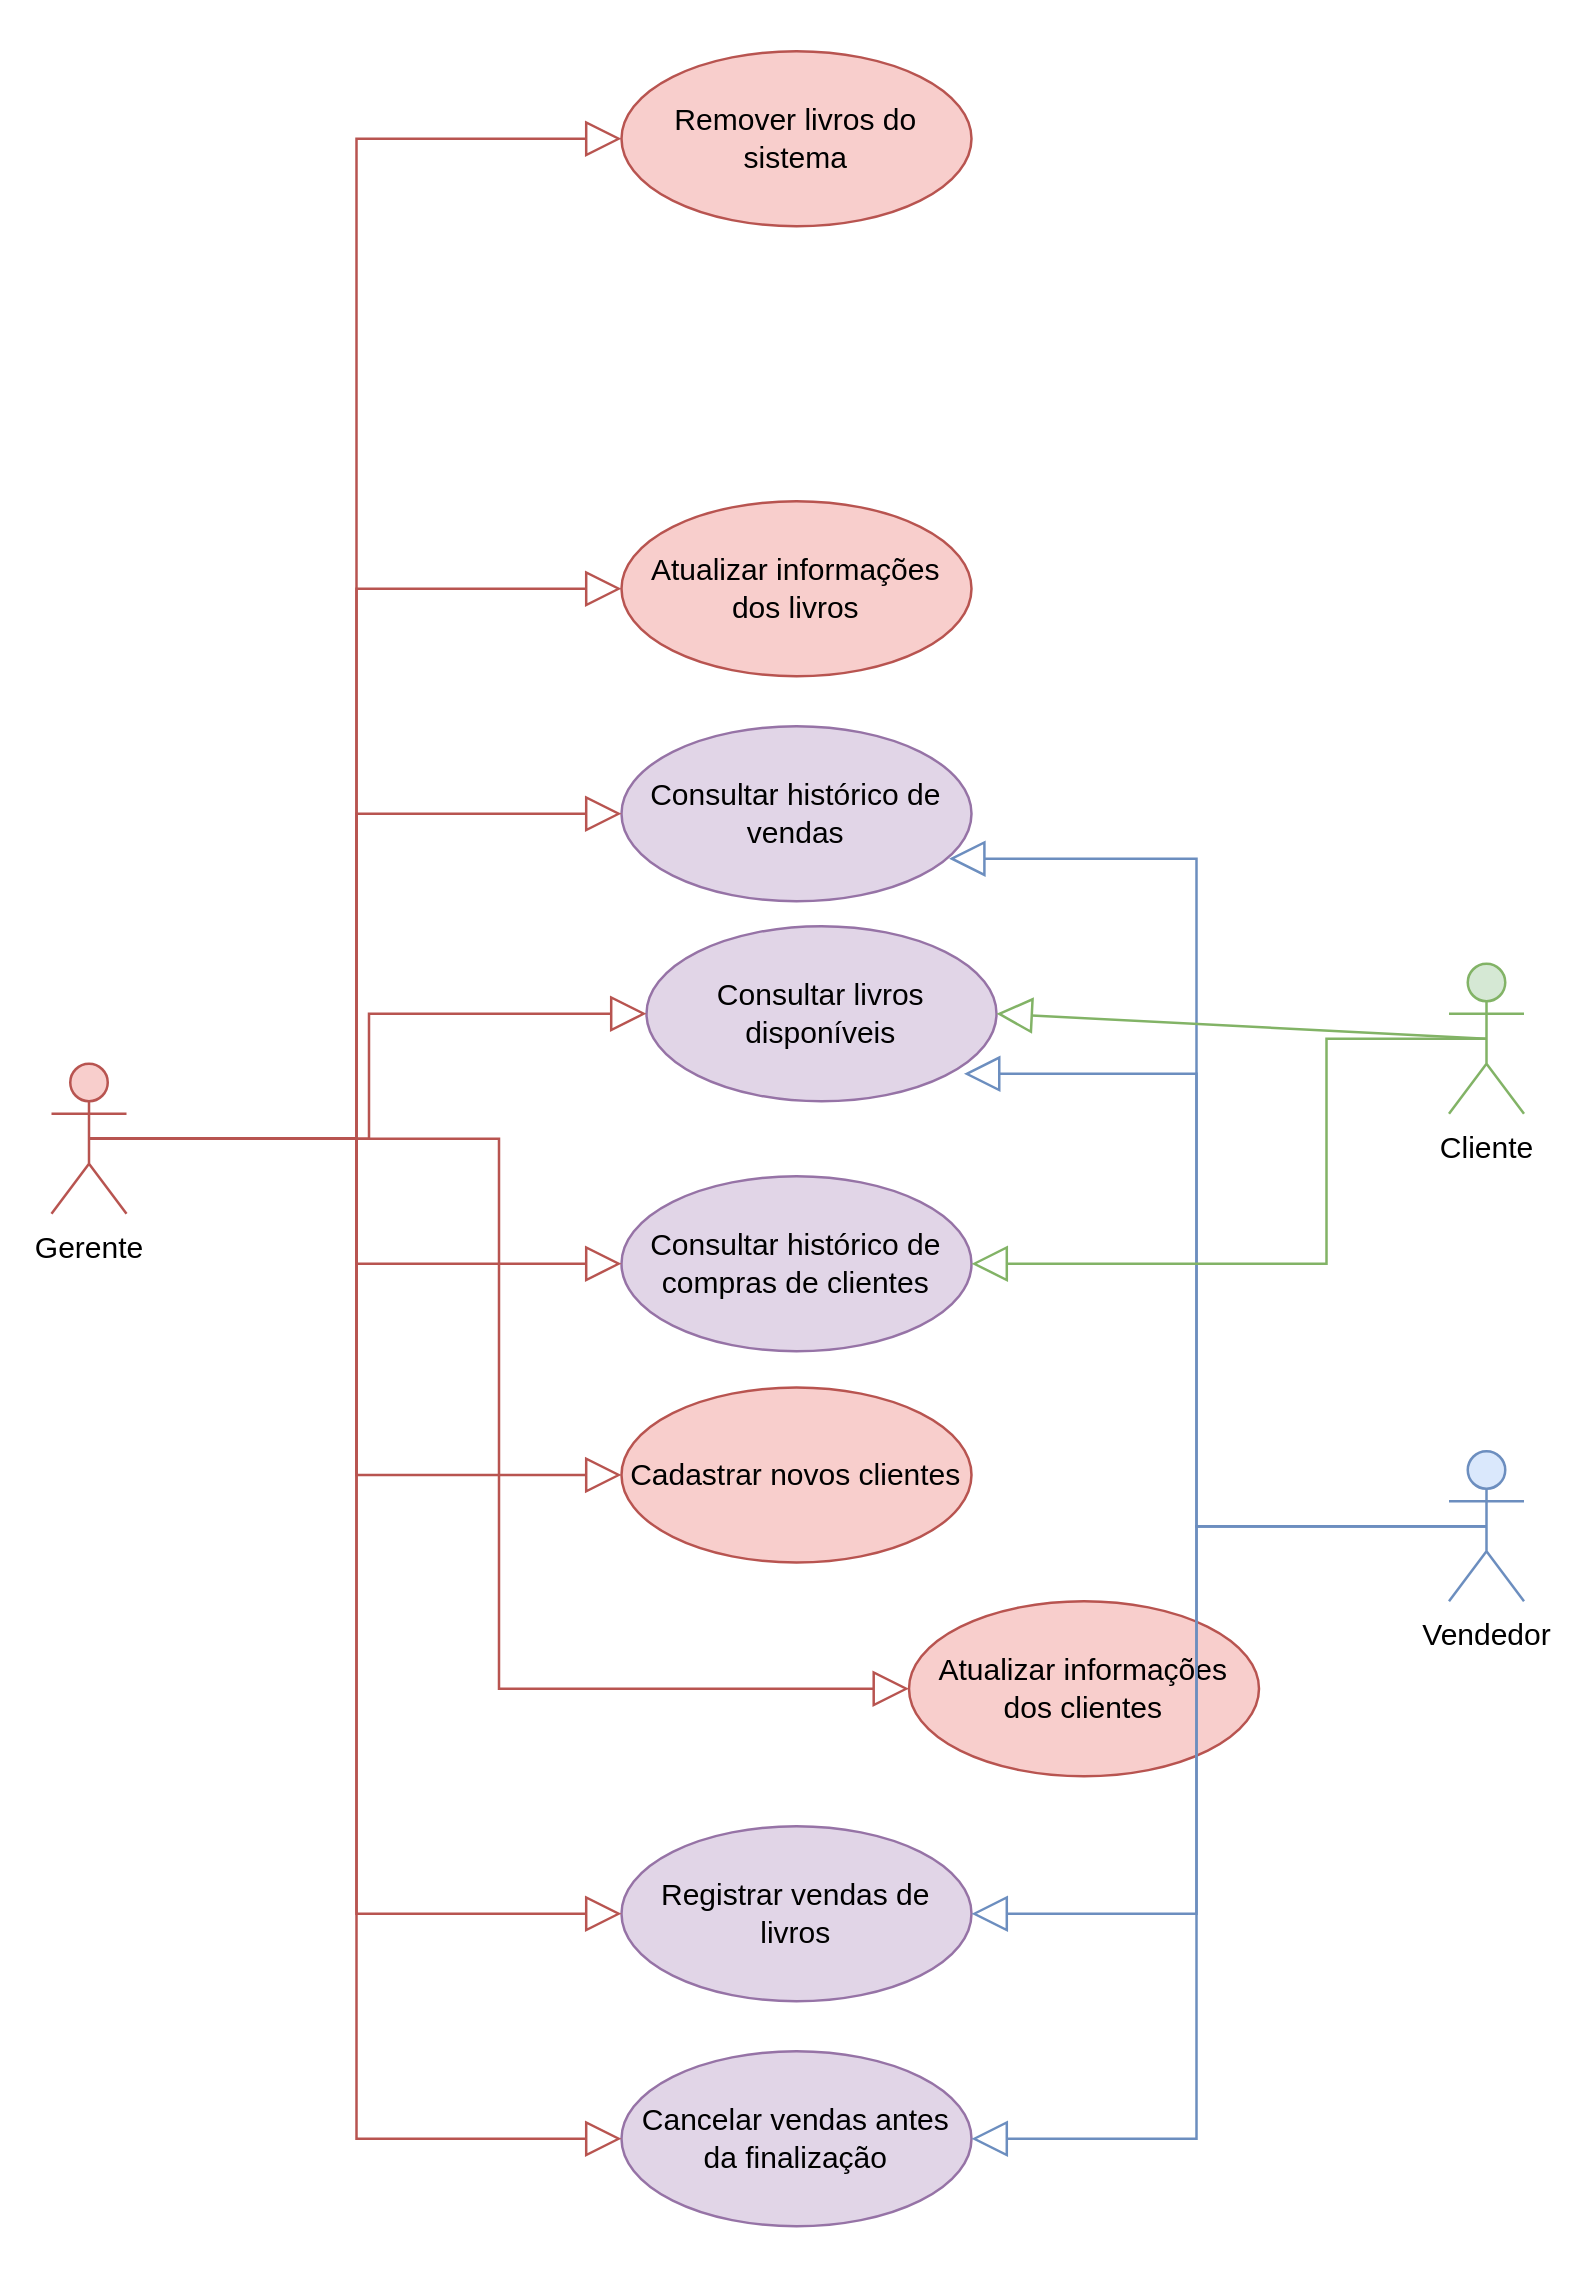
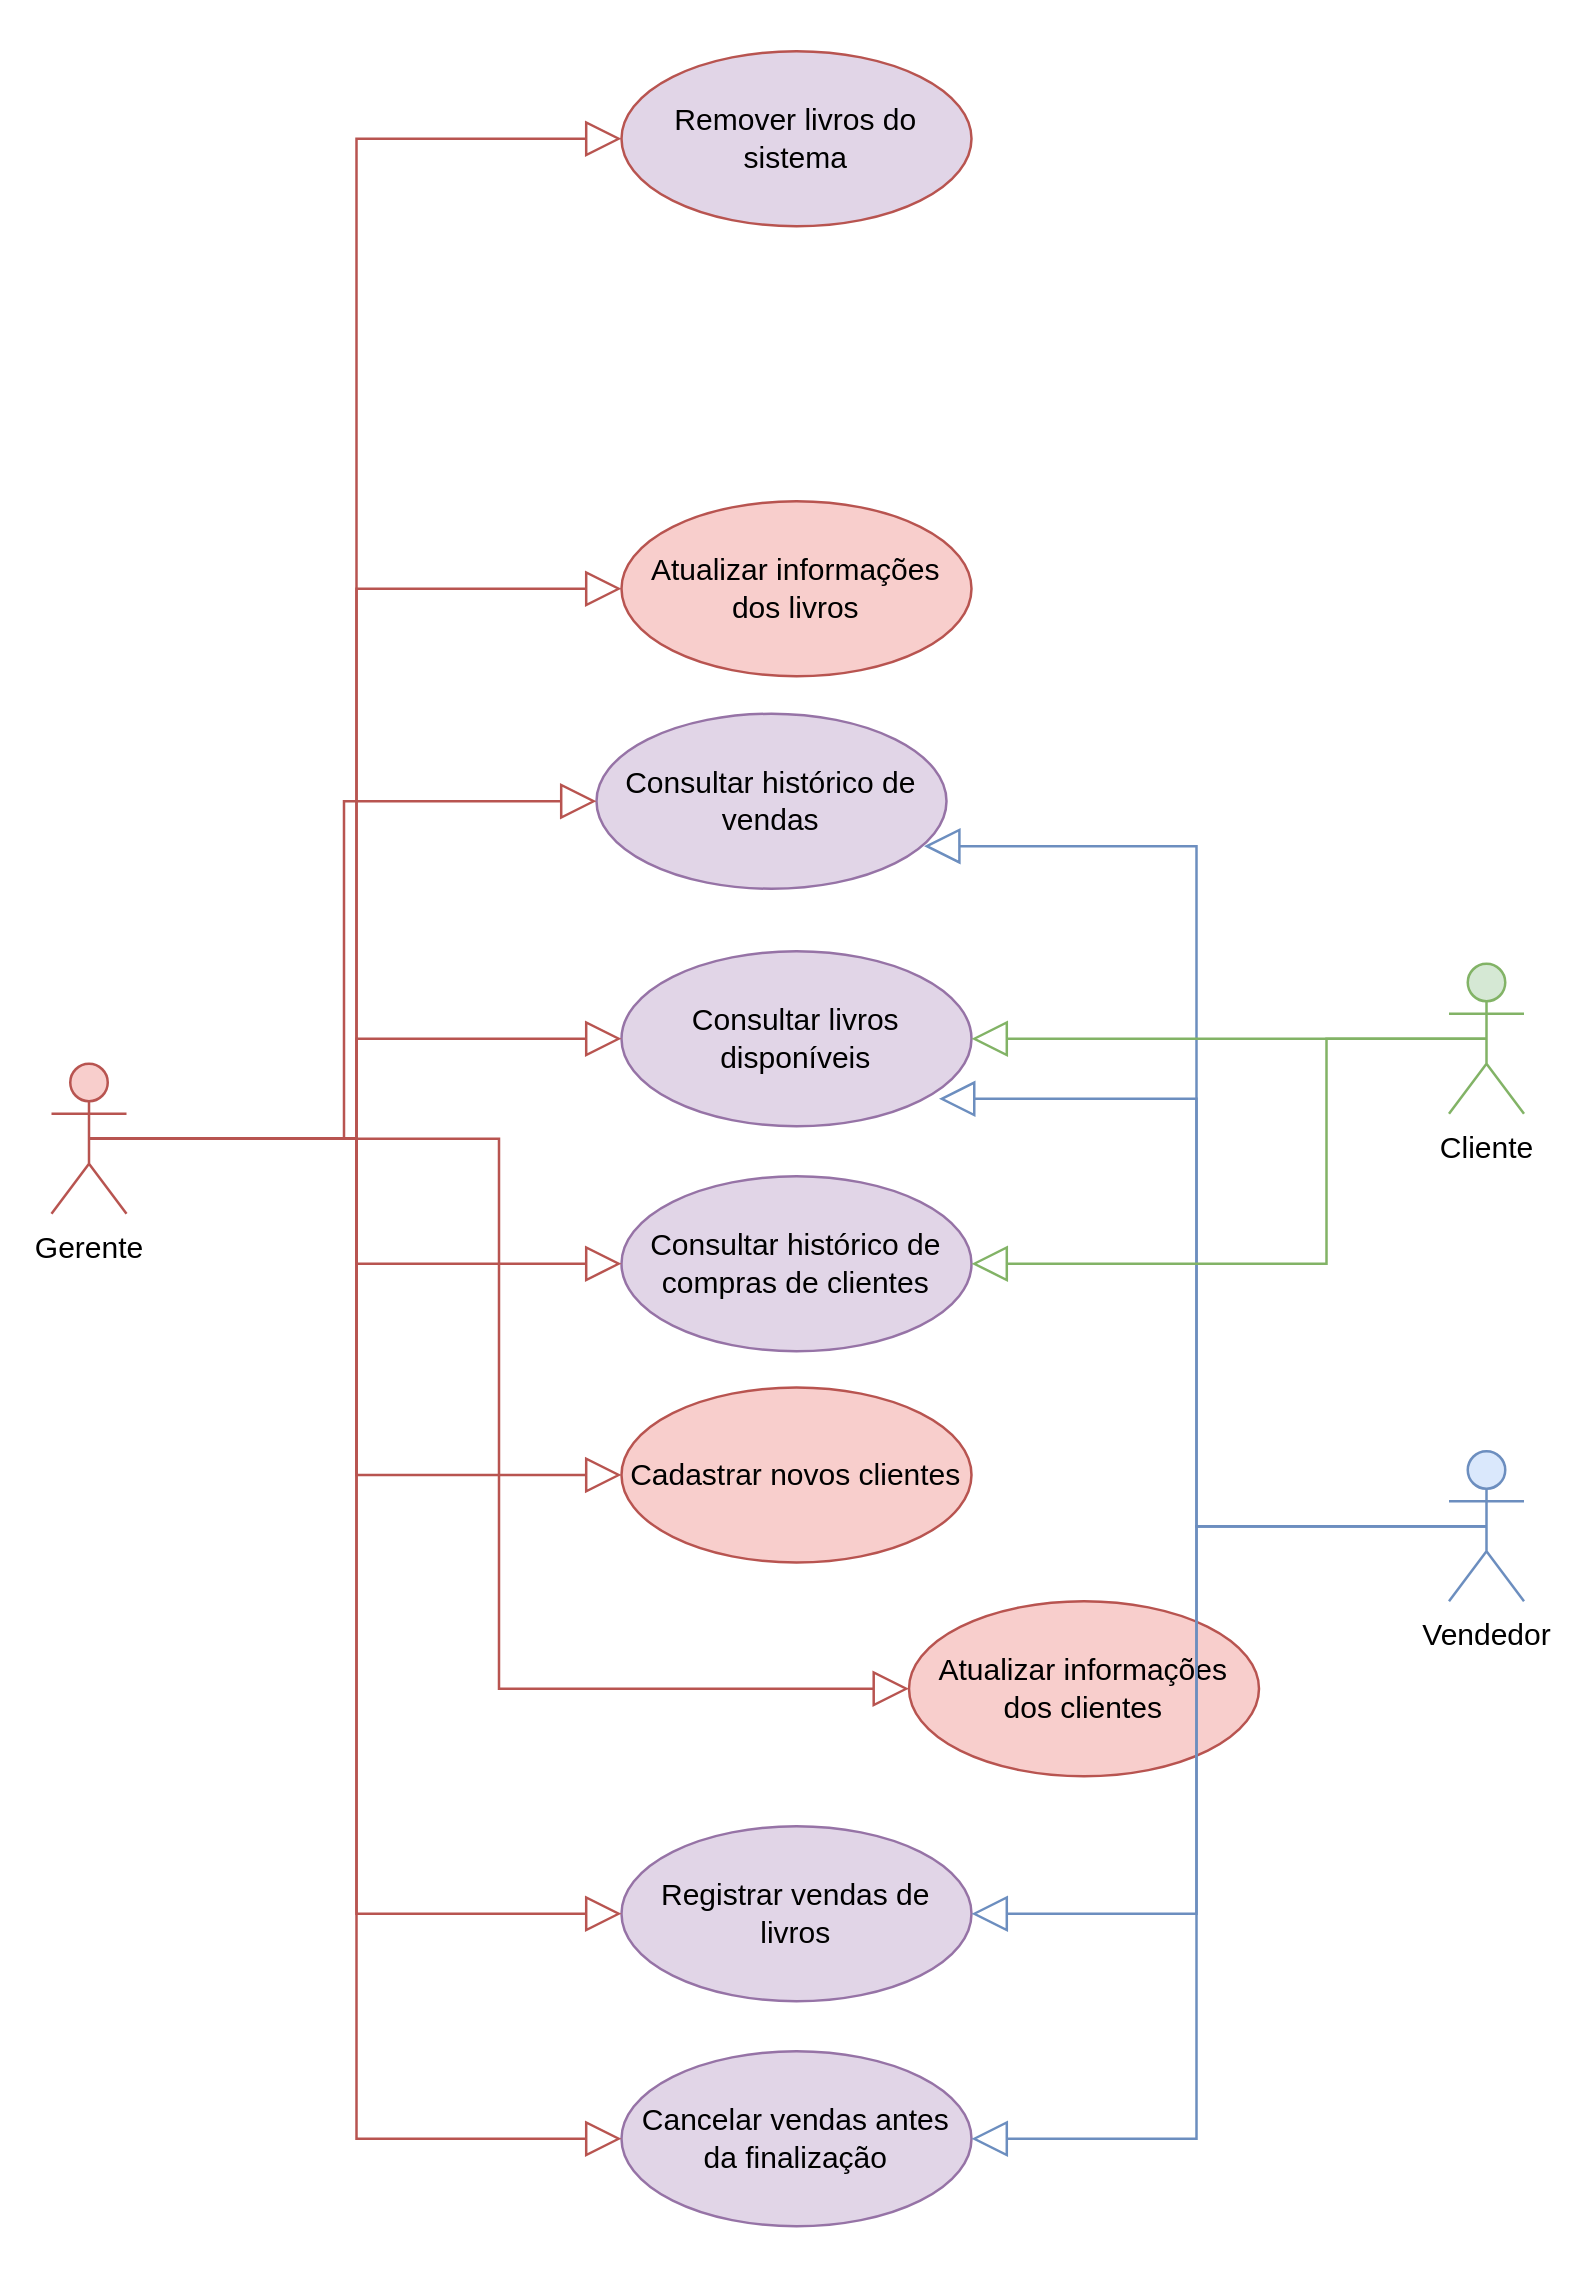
(796, 139) -> (796, 139)
(796, 814) -> (771, 801)
(821, 1014) -> (796, 1039)
